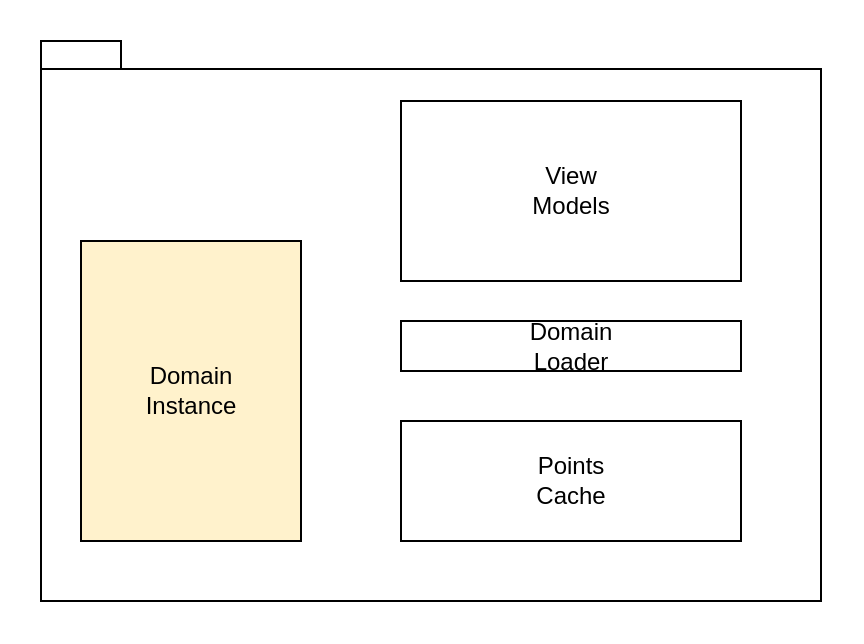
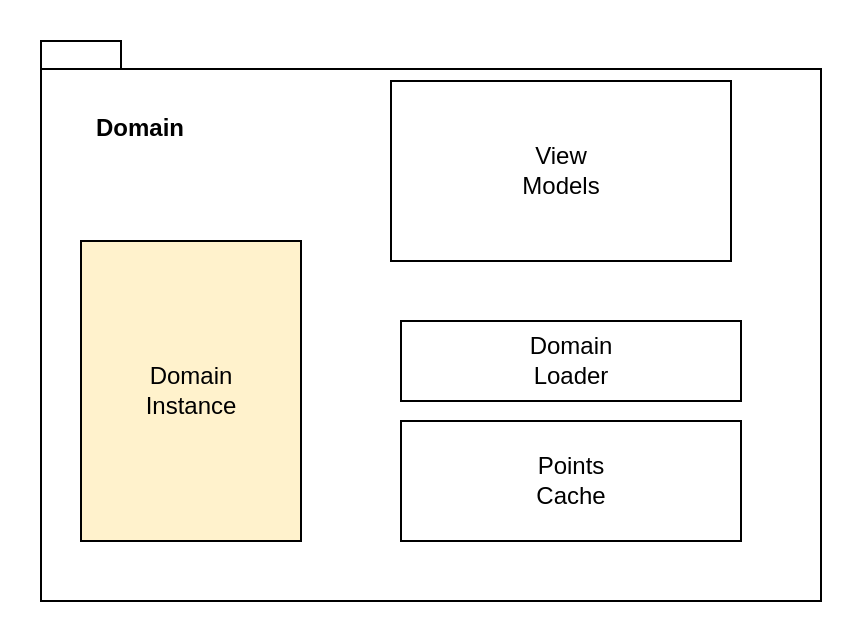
none -> (141, 127)
(571, 191) -> (561, 171)
(571, 346) -> (571, 361)
